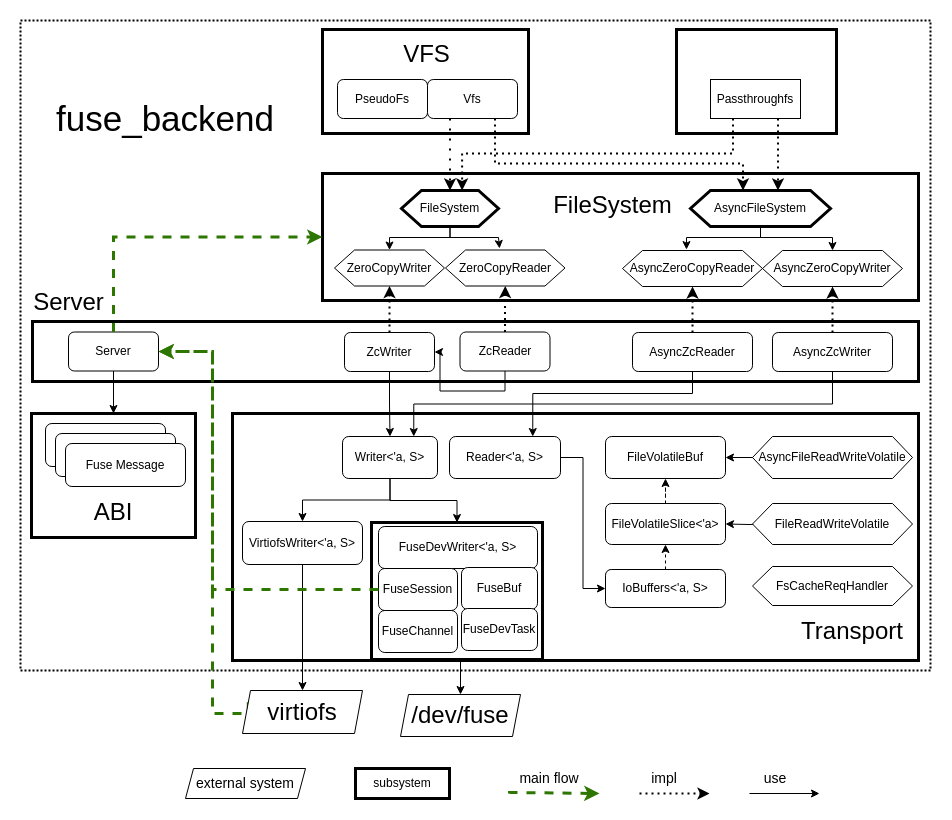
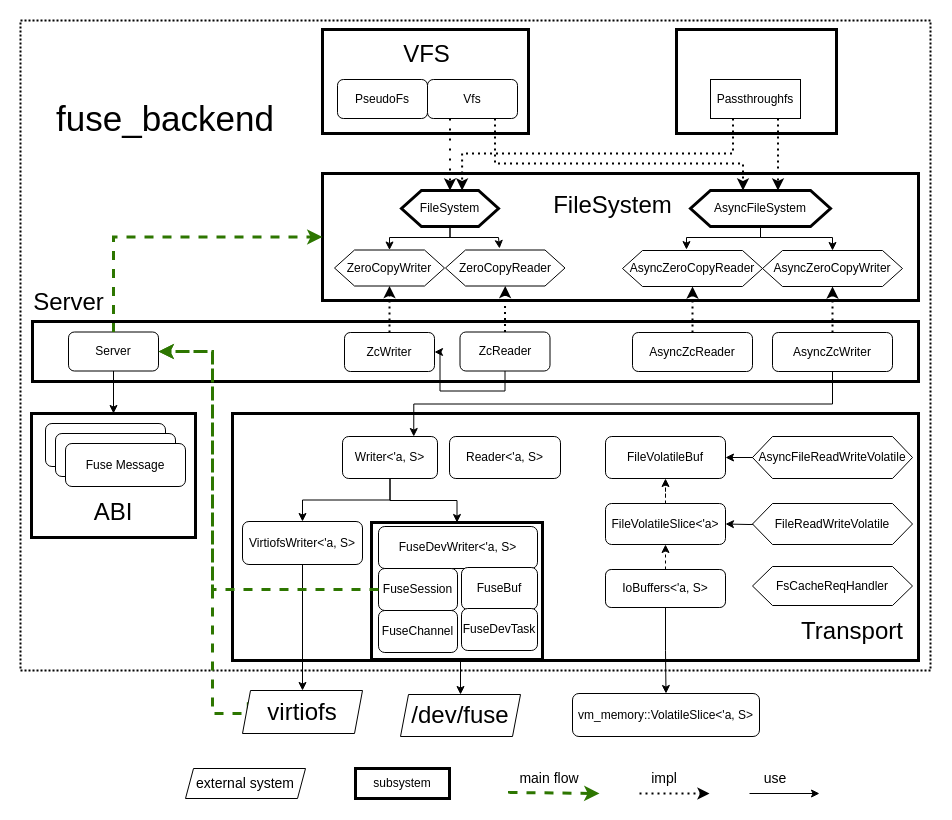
(606, 394) -> none
(390, 401) -> none
(583, 520) -> none
none -> (666, 647)
none -> (666, 715)
